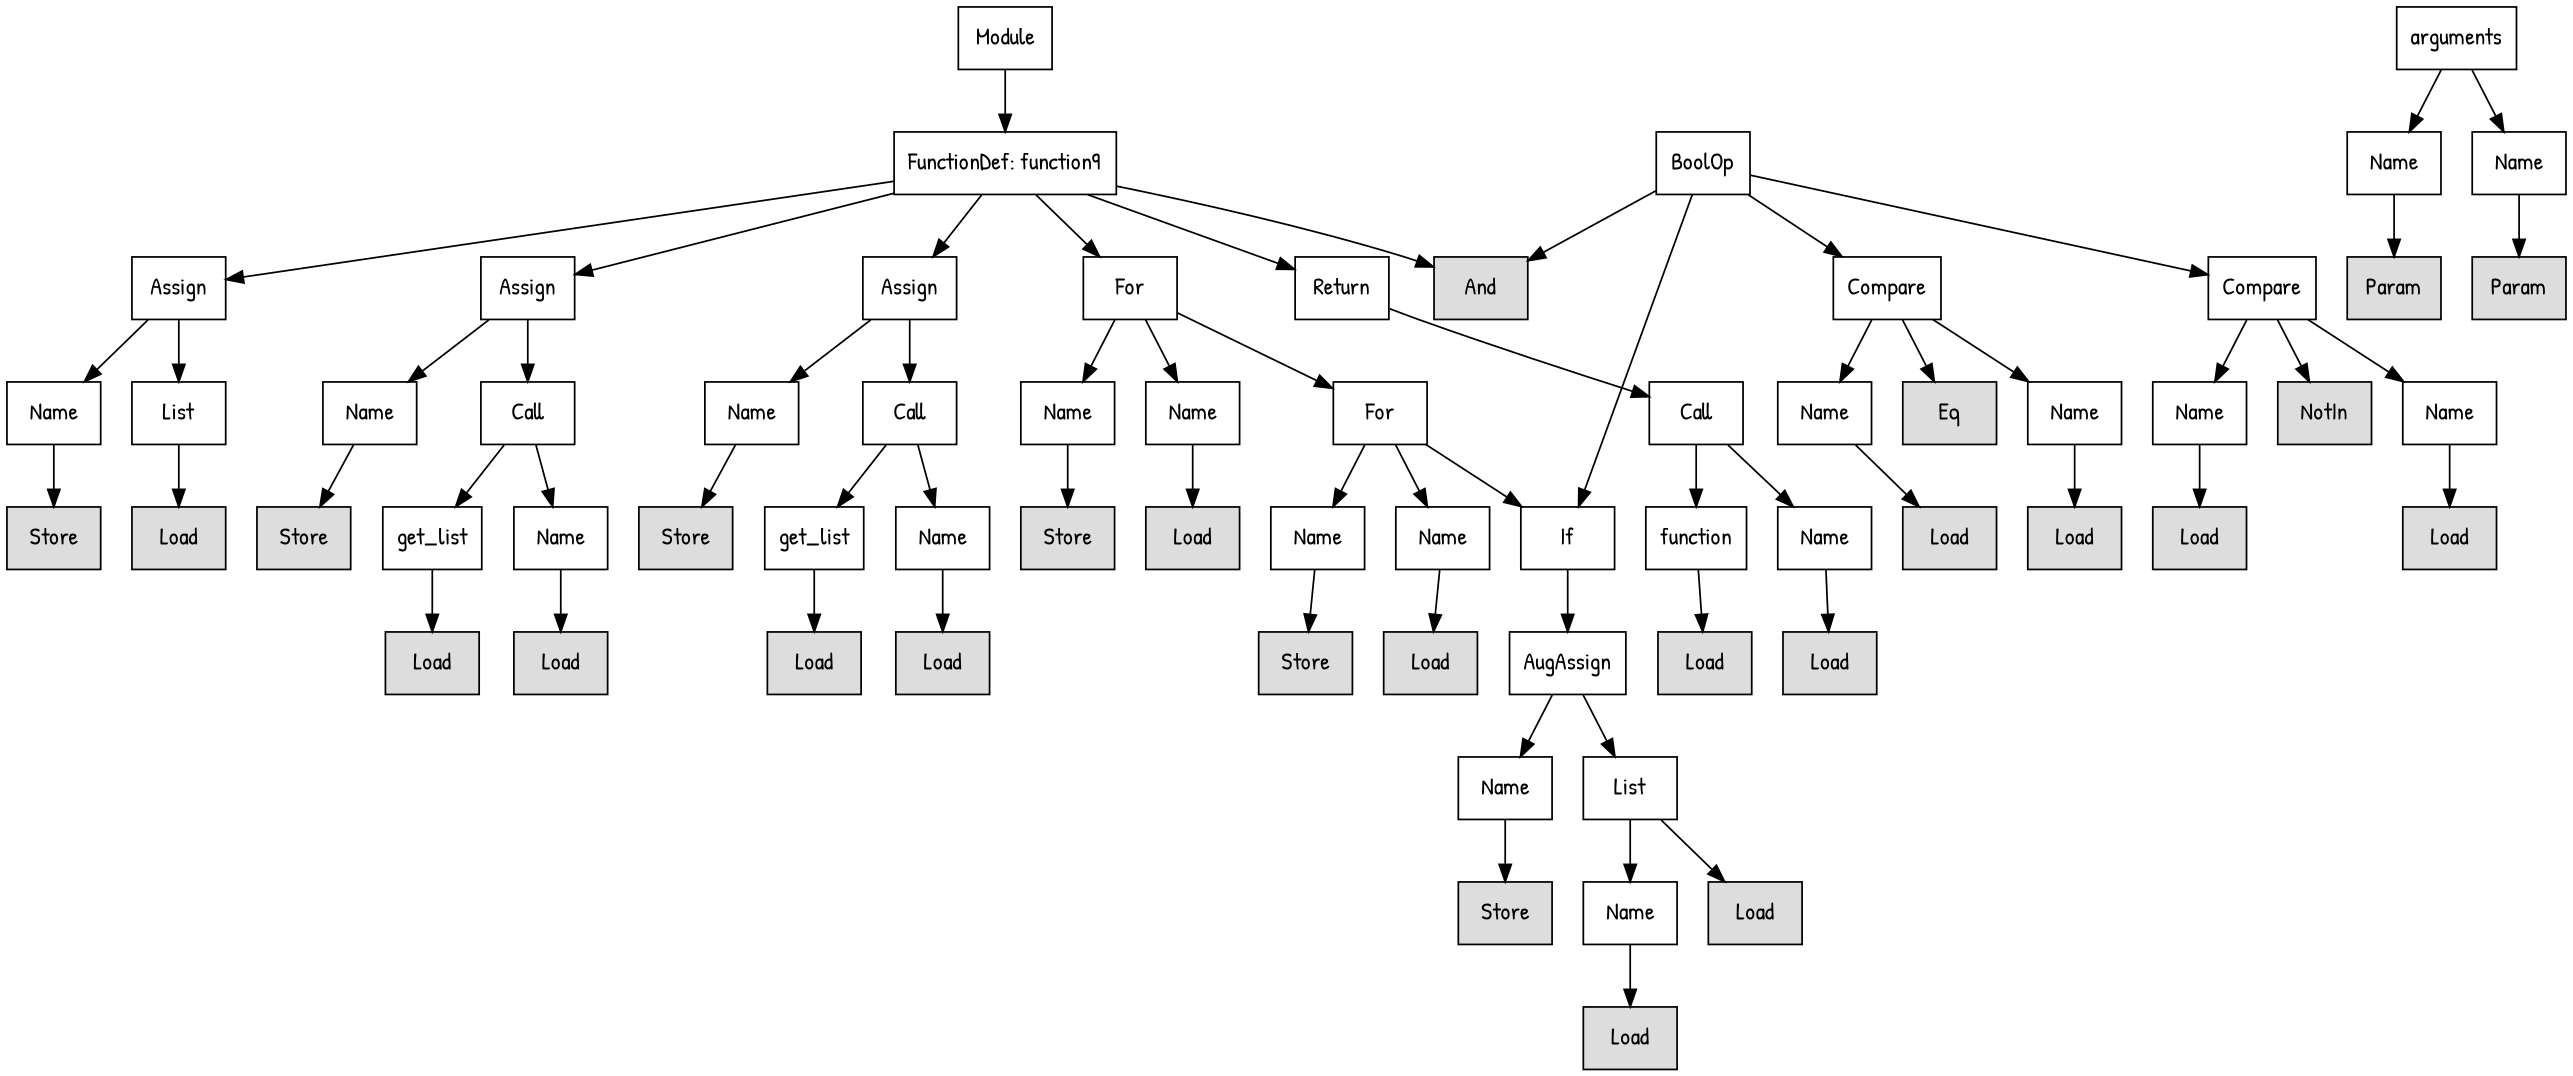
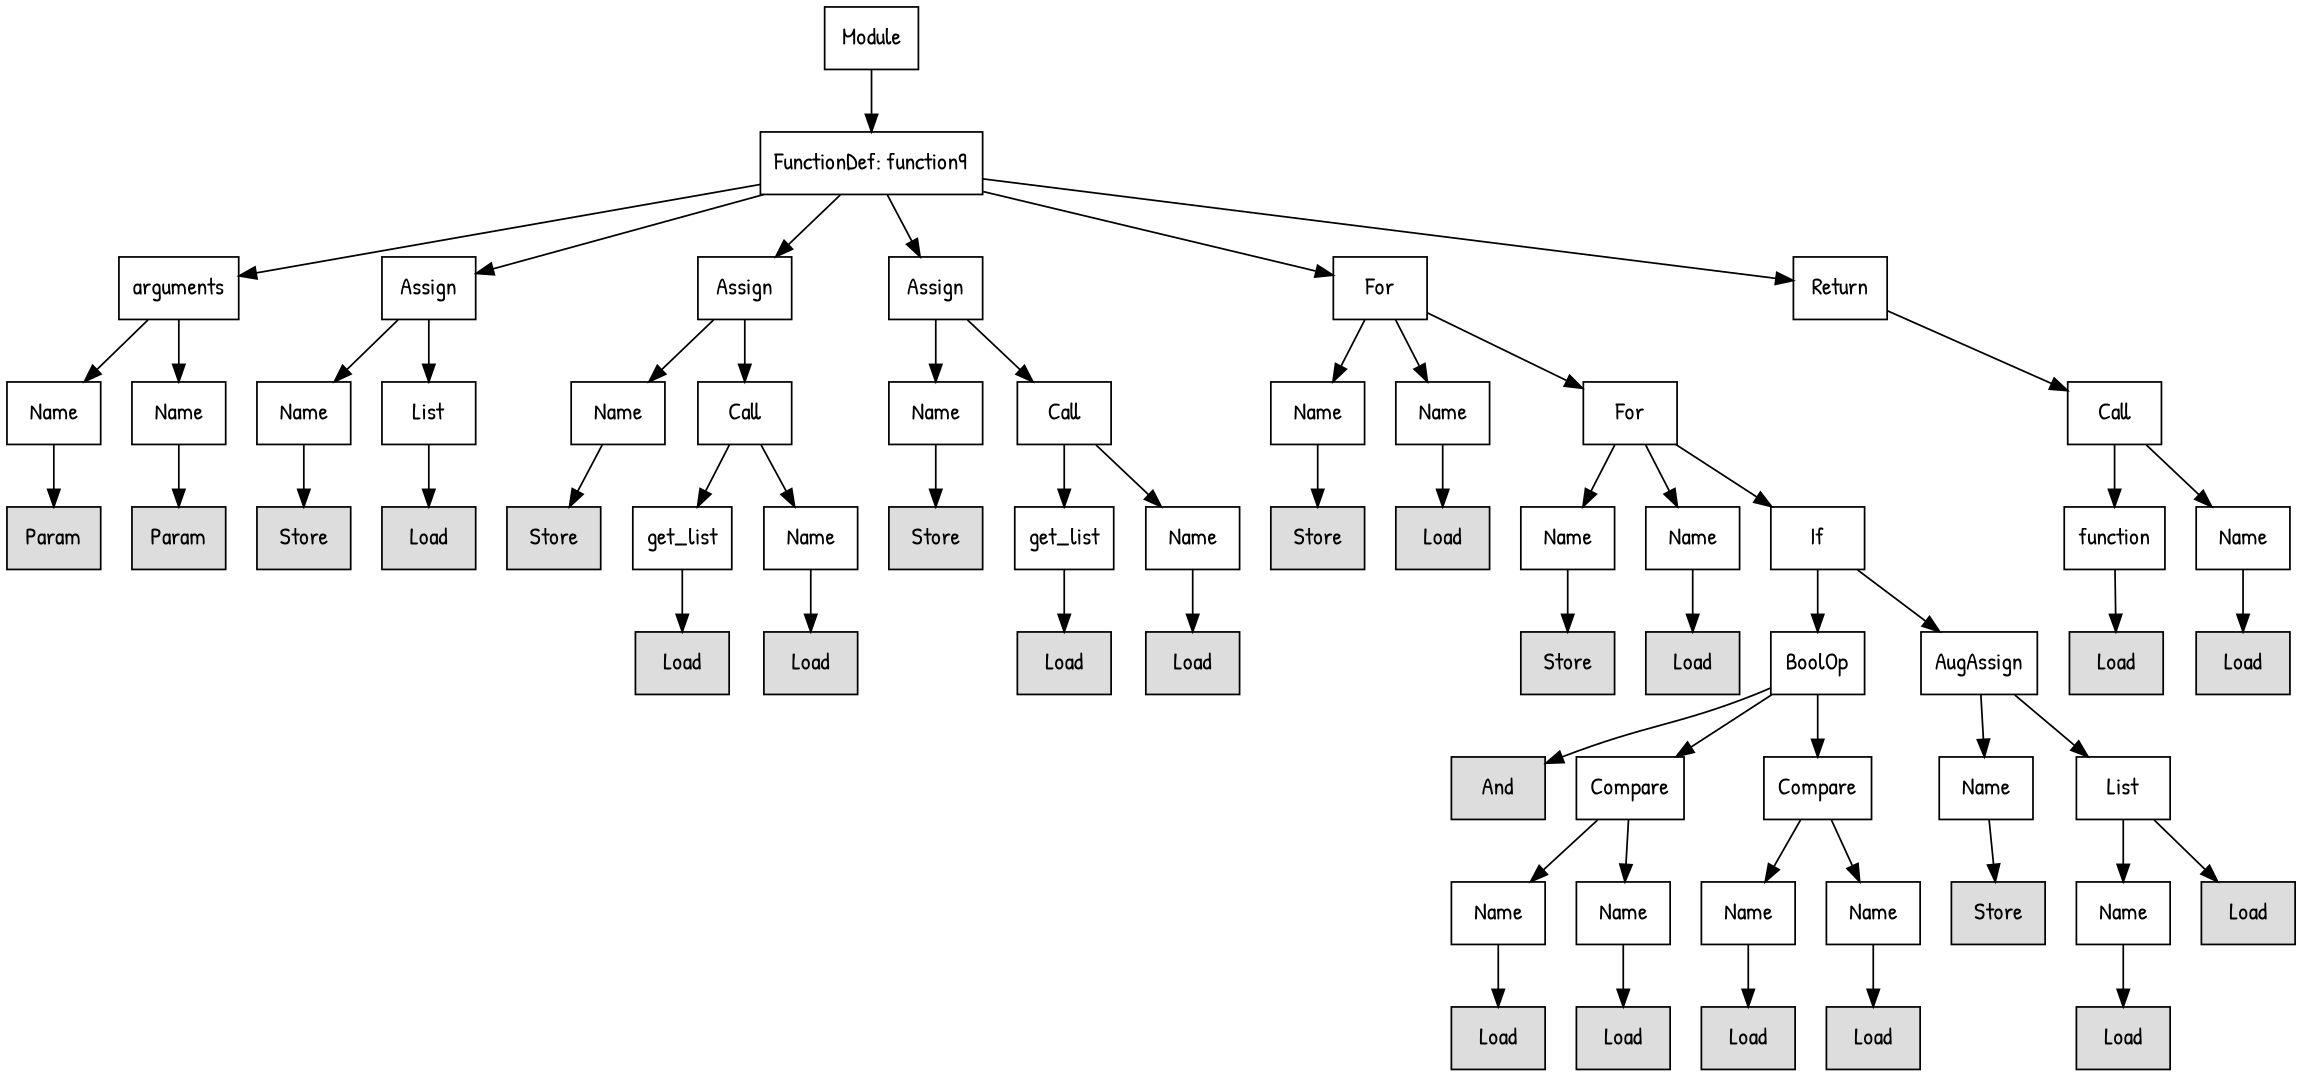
(1268, 220) -> (508, 229)
(1638, 342) -> (1818, 592)
(1950, 413) -> none
(2325, 413) -> none
